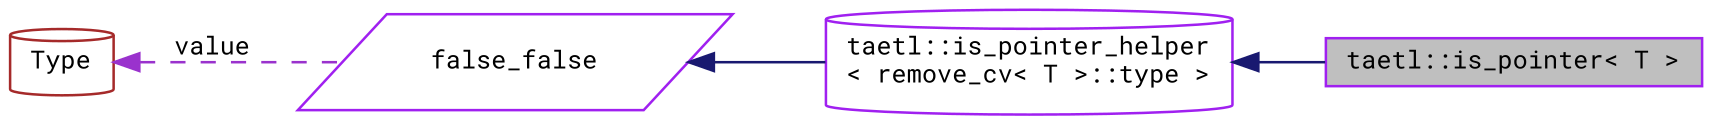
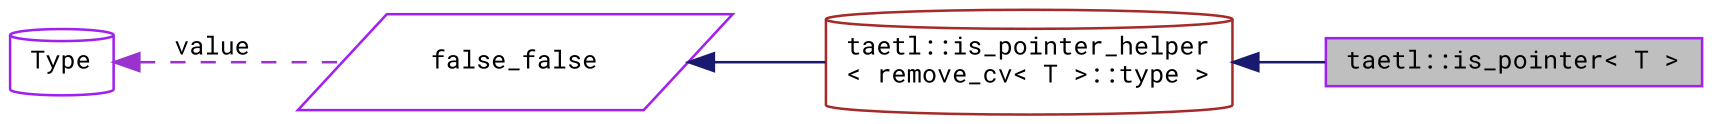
(62, 62) -> (62, 62)
(1029, 62) -> (1029, 62)
